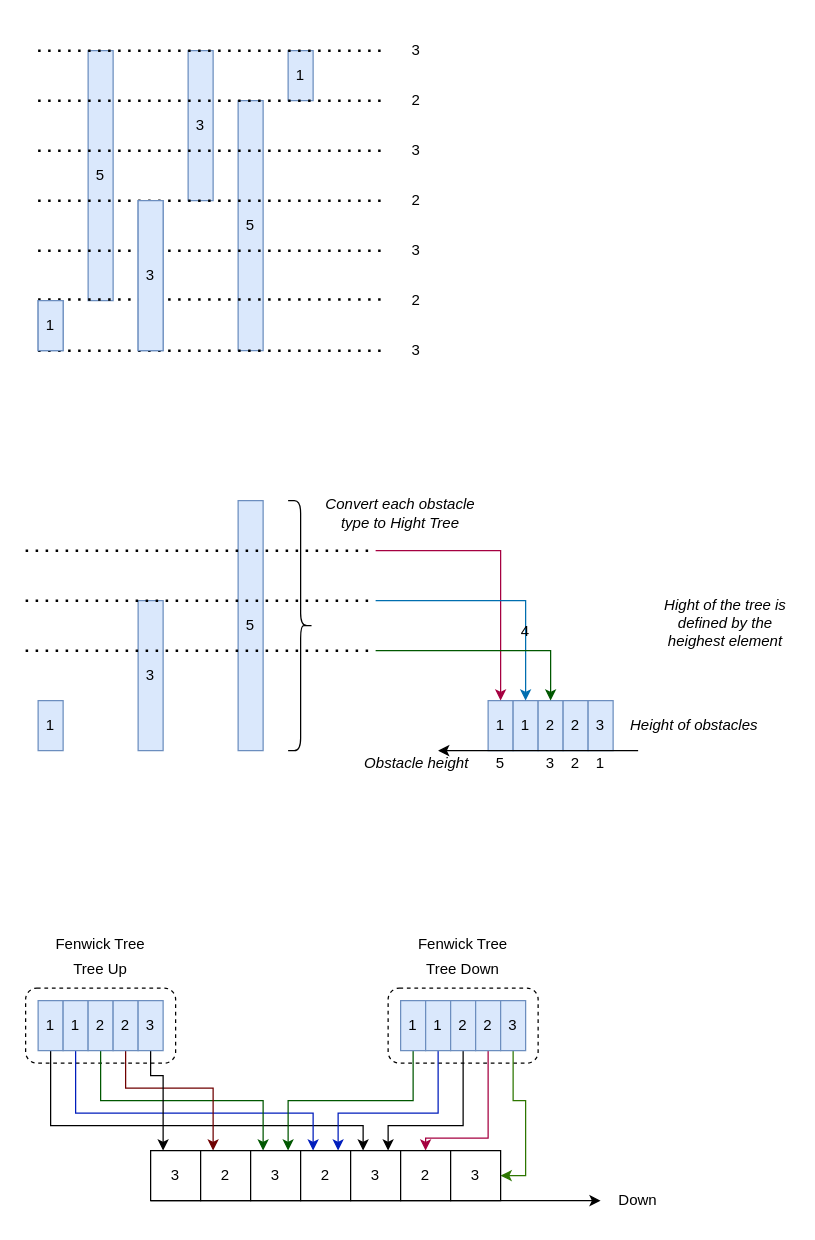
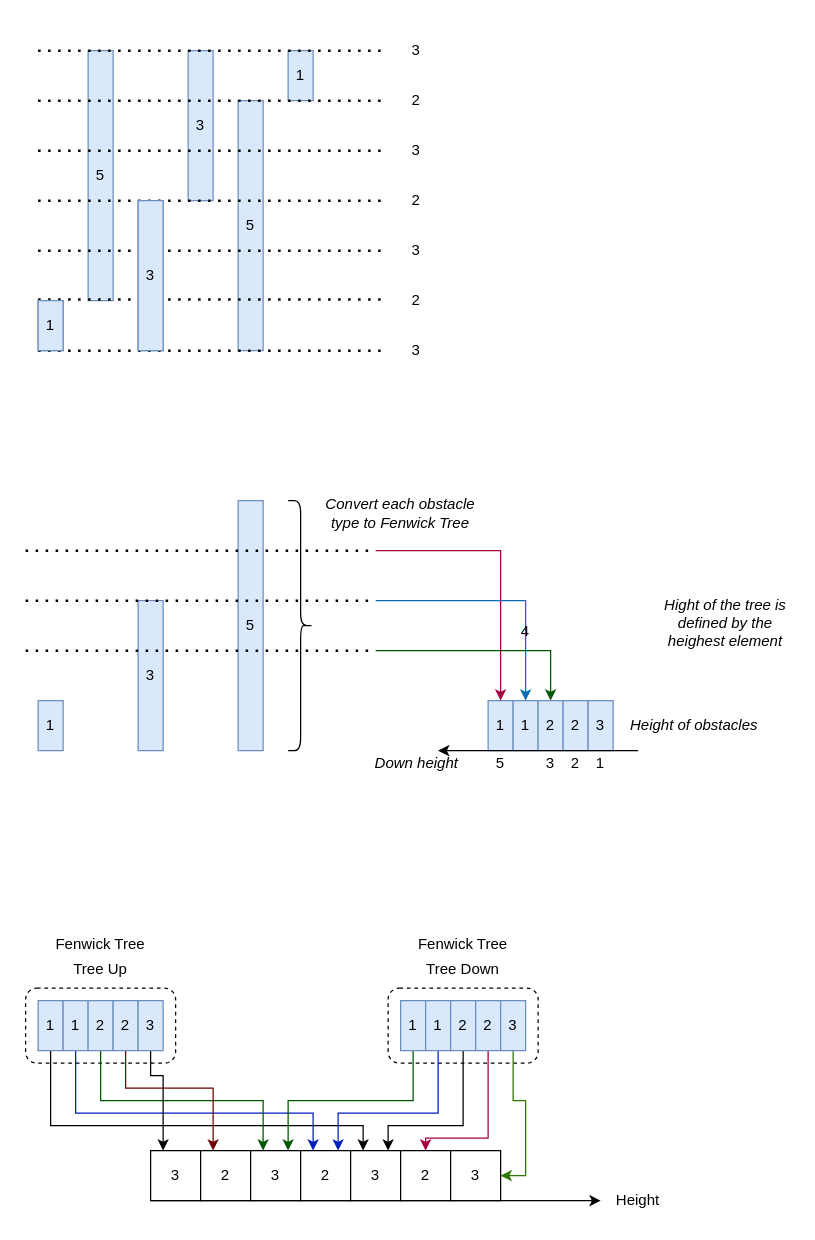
(401, 513) -> (401, 513)
(417, 763) -> (417, 763)
(638, 1201) -> (638, 1201)
